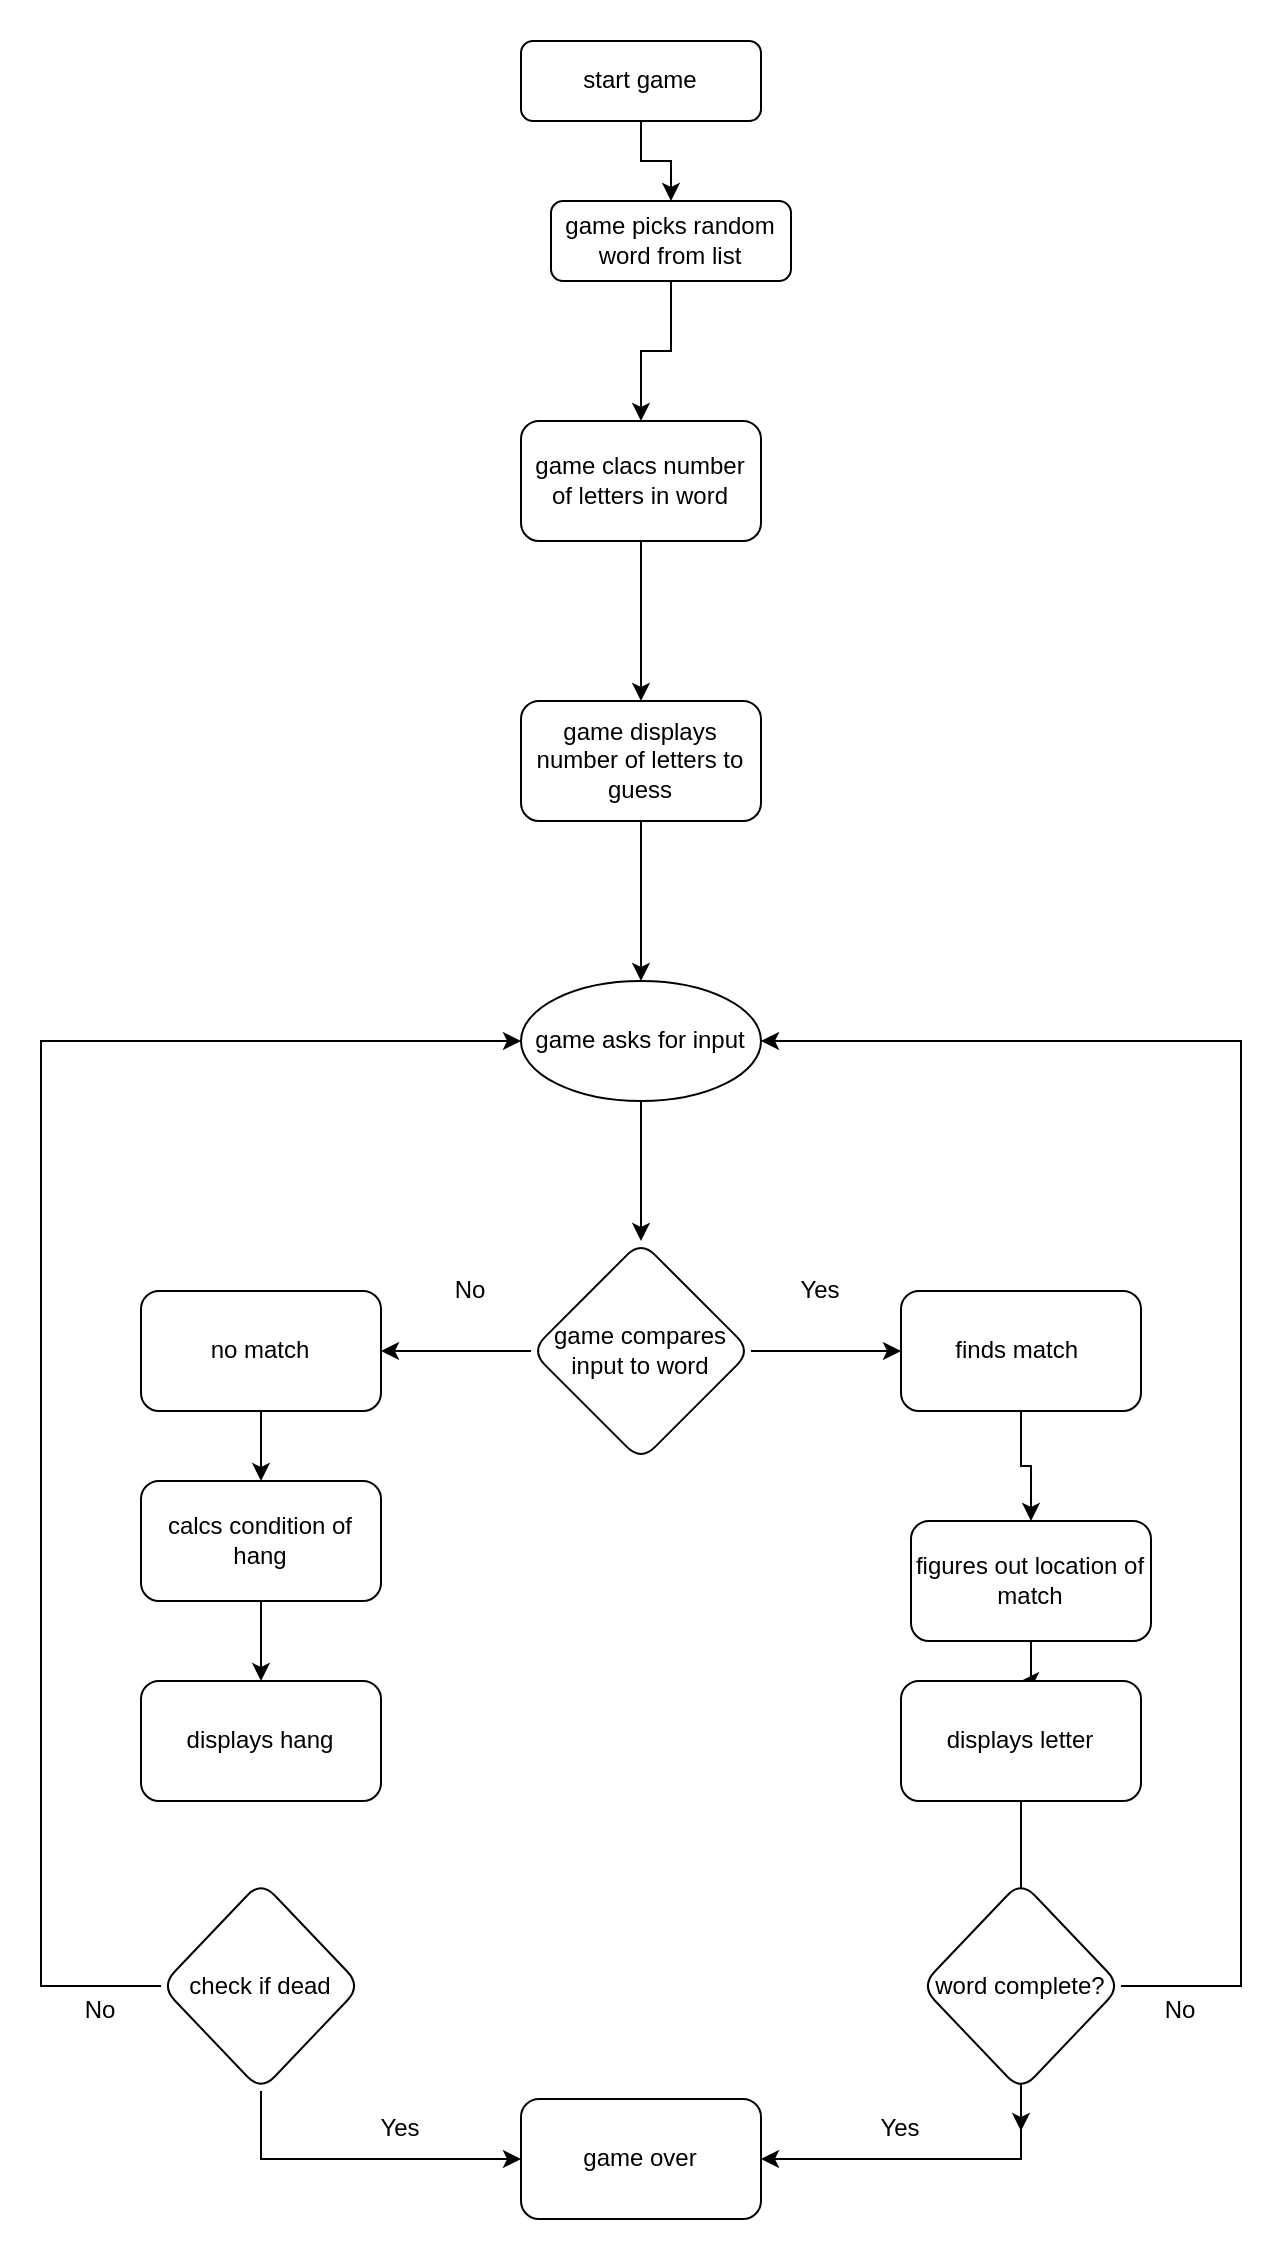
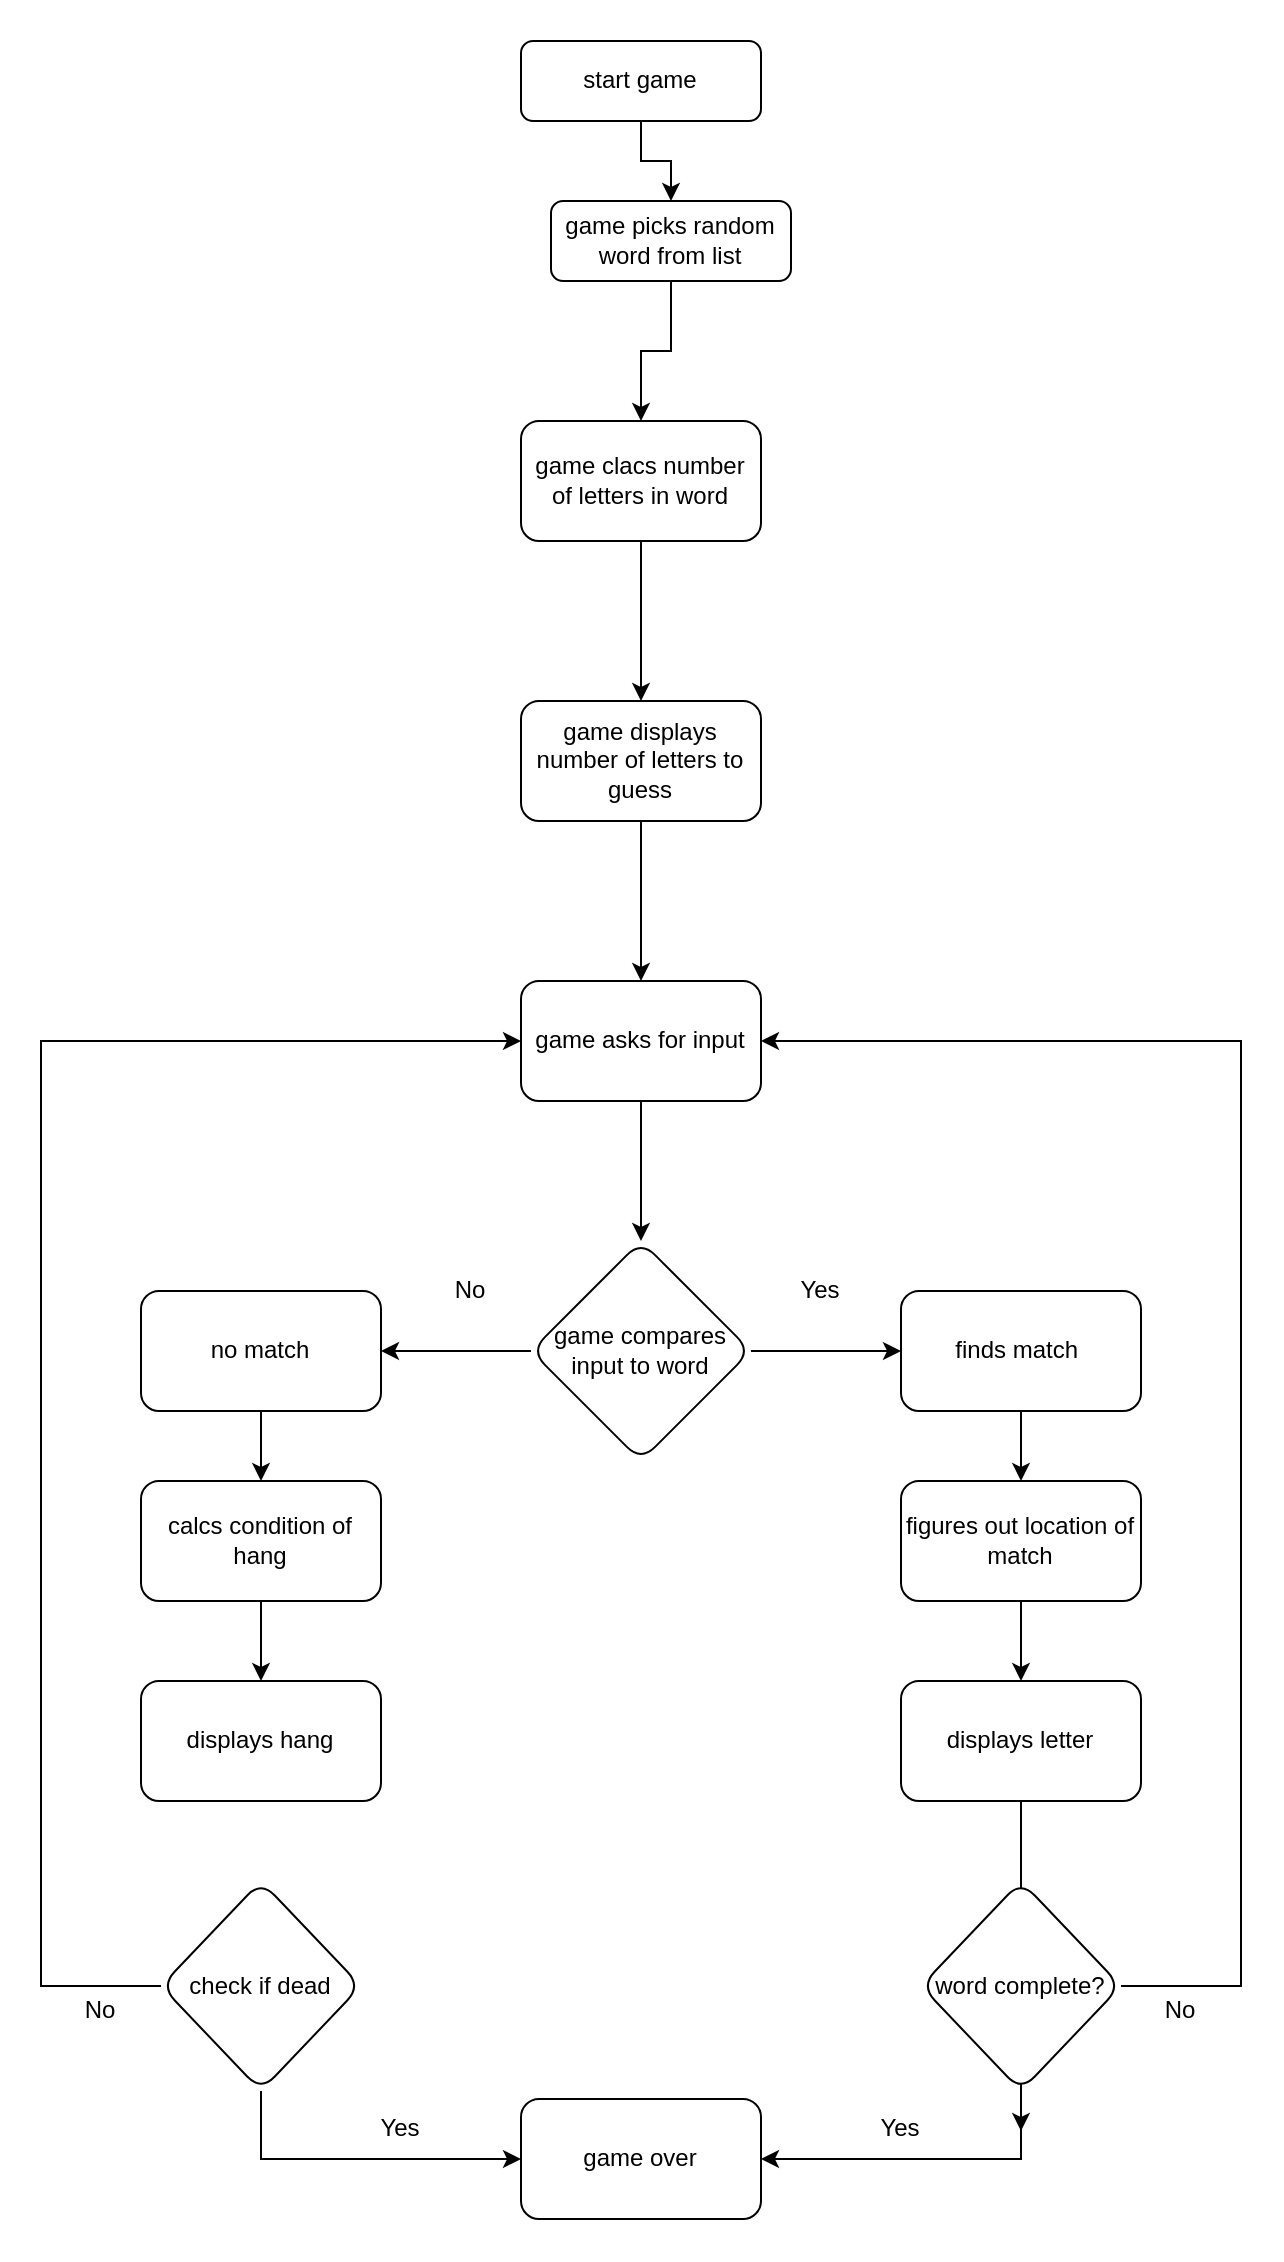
(641, 1041) -> (641, 1041)
(1031, 1581) -> (1021, 1541)
